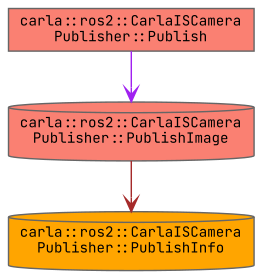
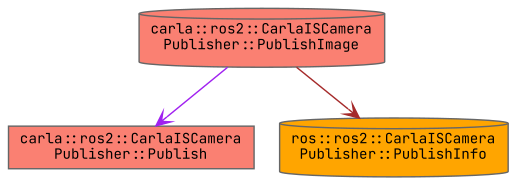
(131, 69) -> (197, 92)
(131, 241) -> (394, 147)
